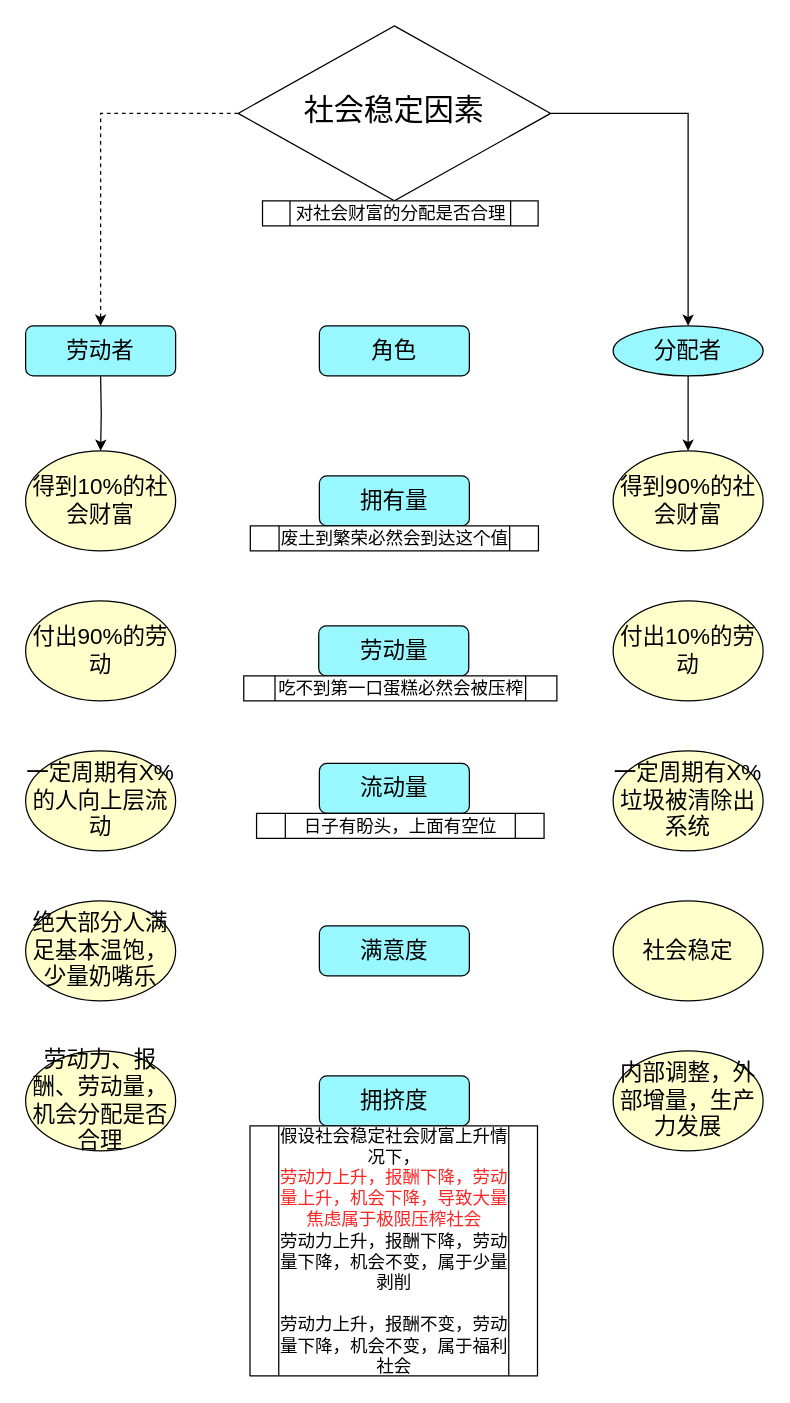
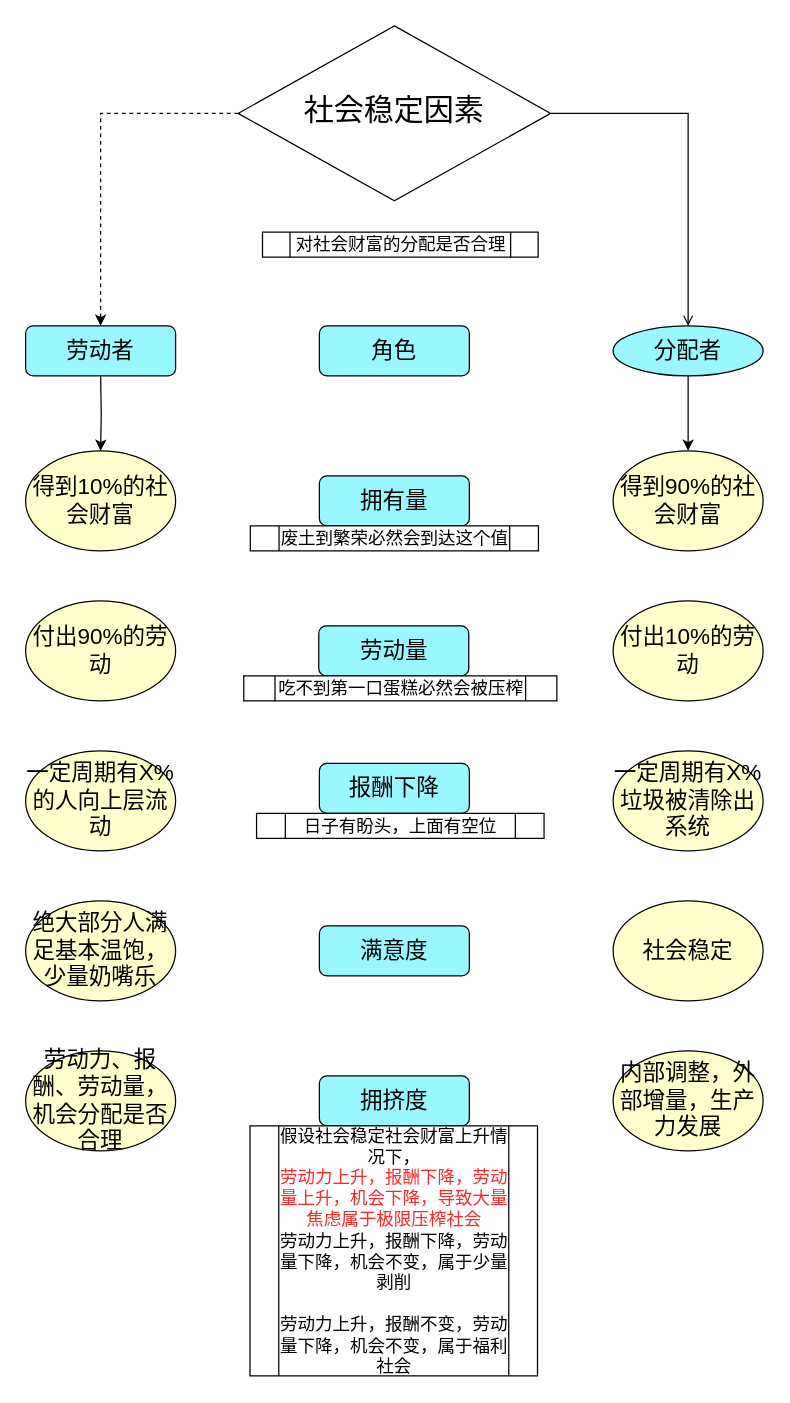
(400, 213) -> (400, 244)
(688, 316) -> (688, 317)
(394, 788) -> (394, 788)
